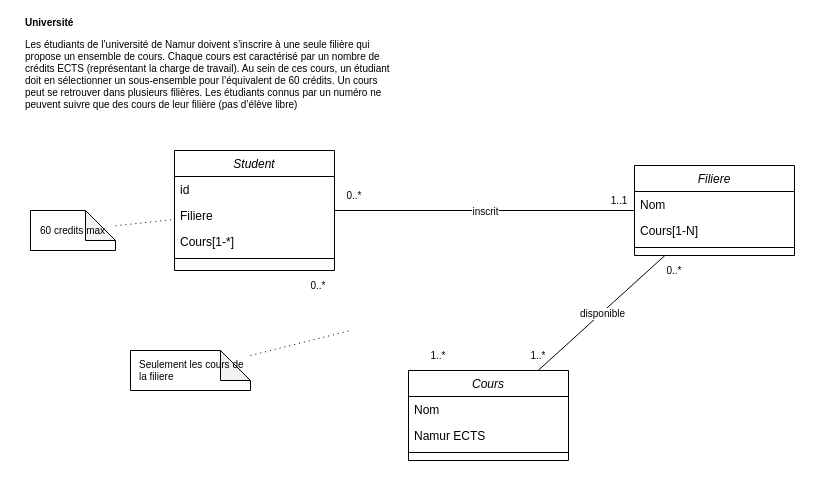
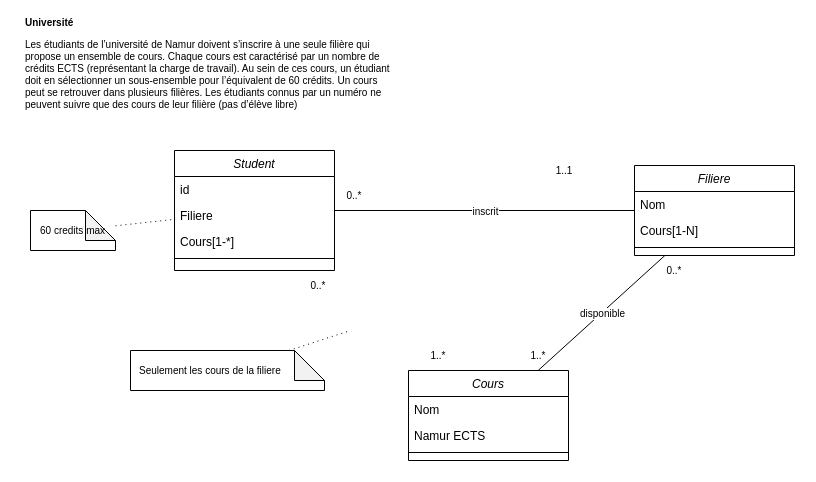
(620, 201) -> (565, 171)
(191, 371) -> (228, 371)
